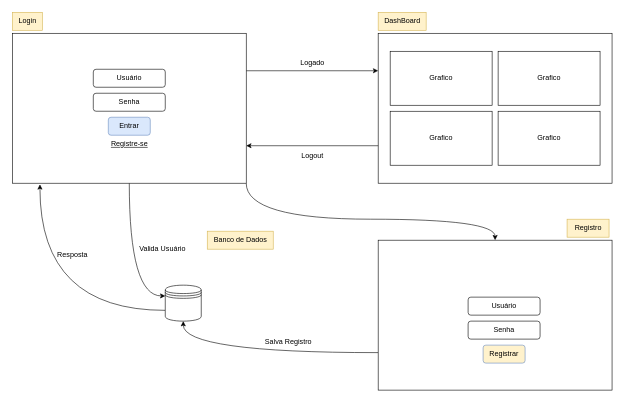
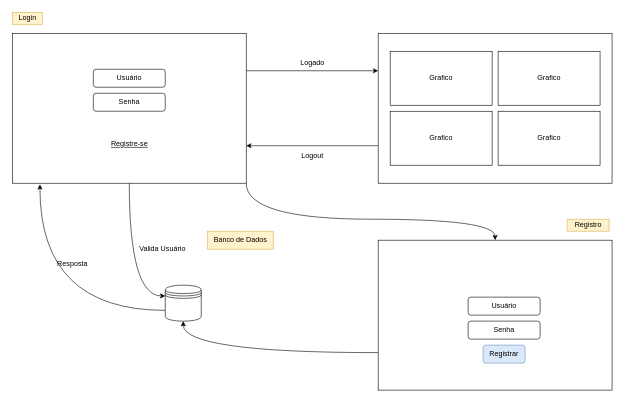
(27, 21) -> (27, 18)
(402, 21) -> none
(129, 126) -> none
(588, 228) -> (588, 225)
(72, 255) -> (72, 264)
(288, 342) -> none
(504, 354) -> (504, 354)
